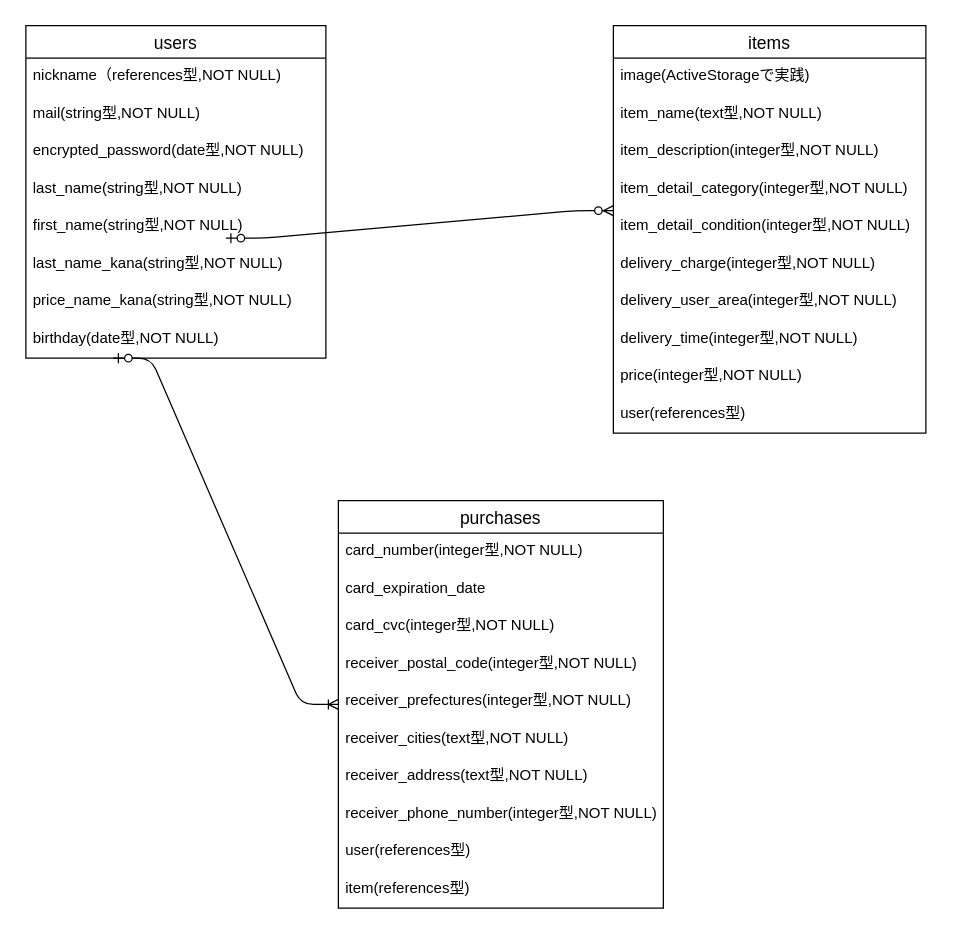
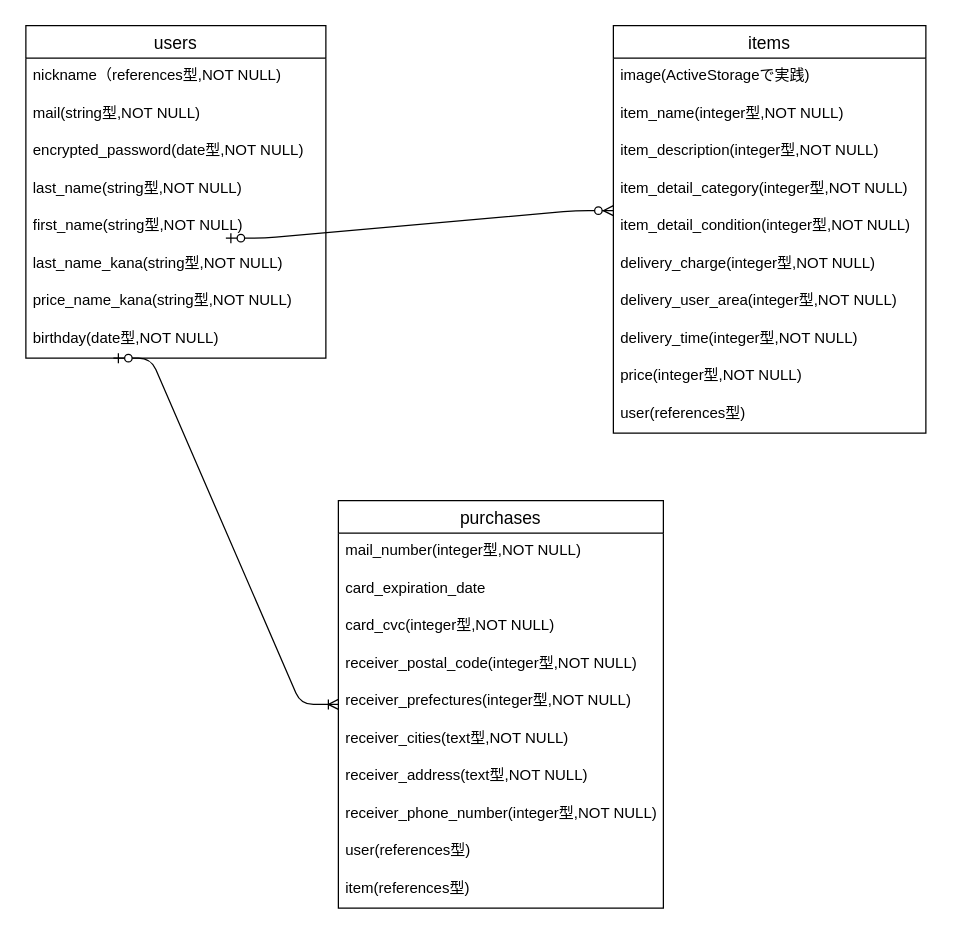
(722, 113) -> (733, 113)
(468, 550) -> (465, 550)
